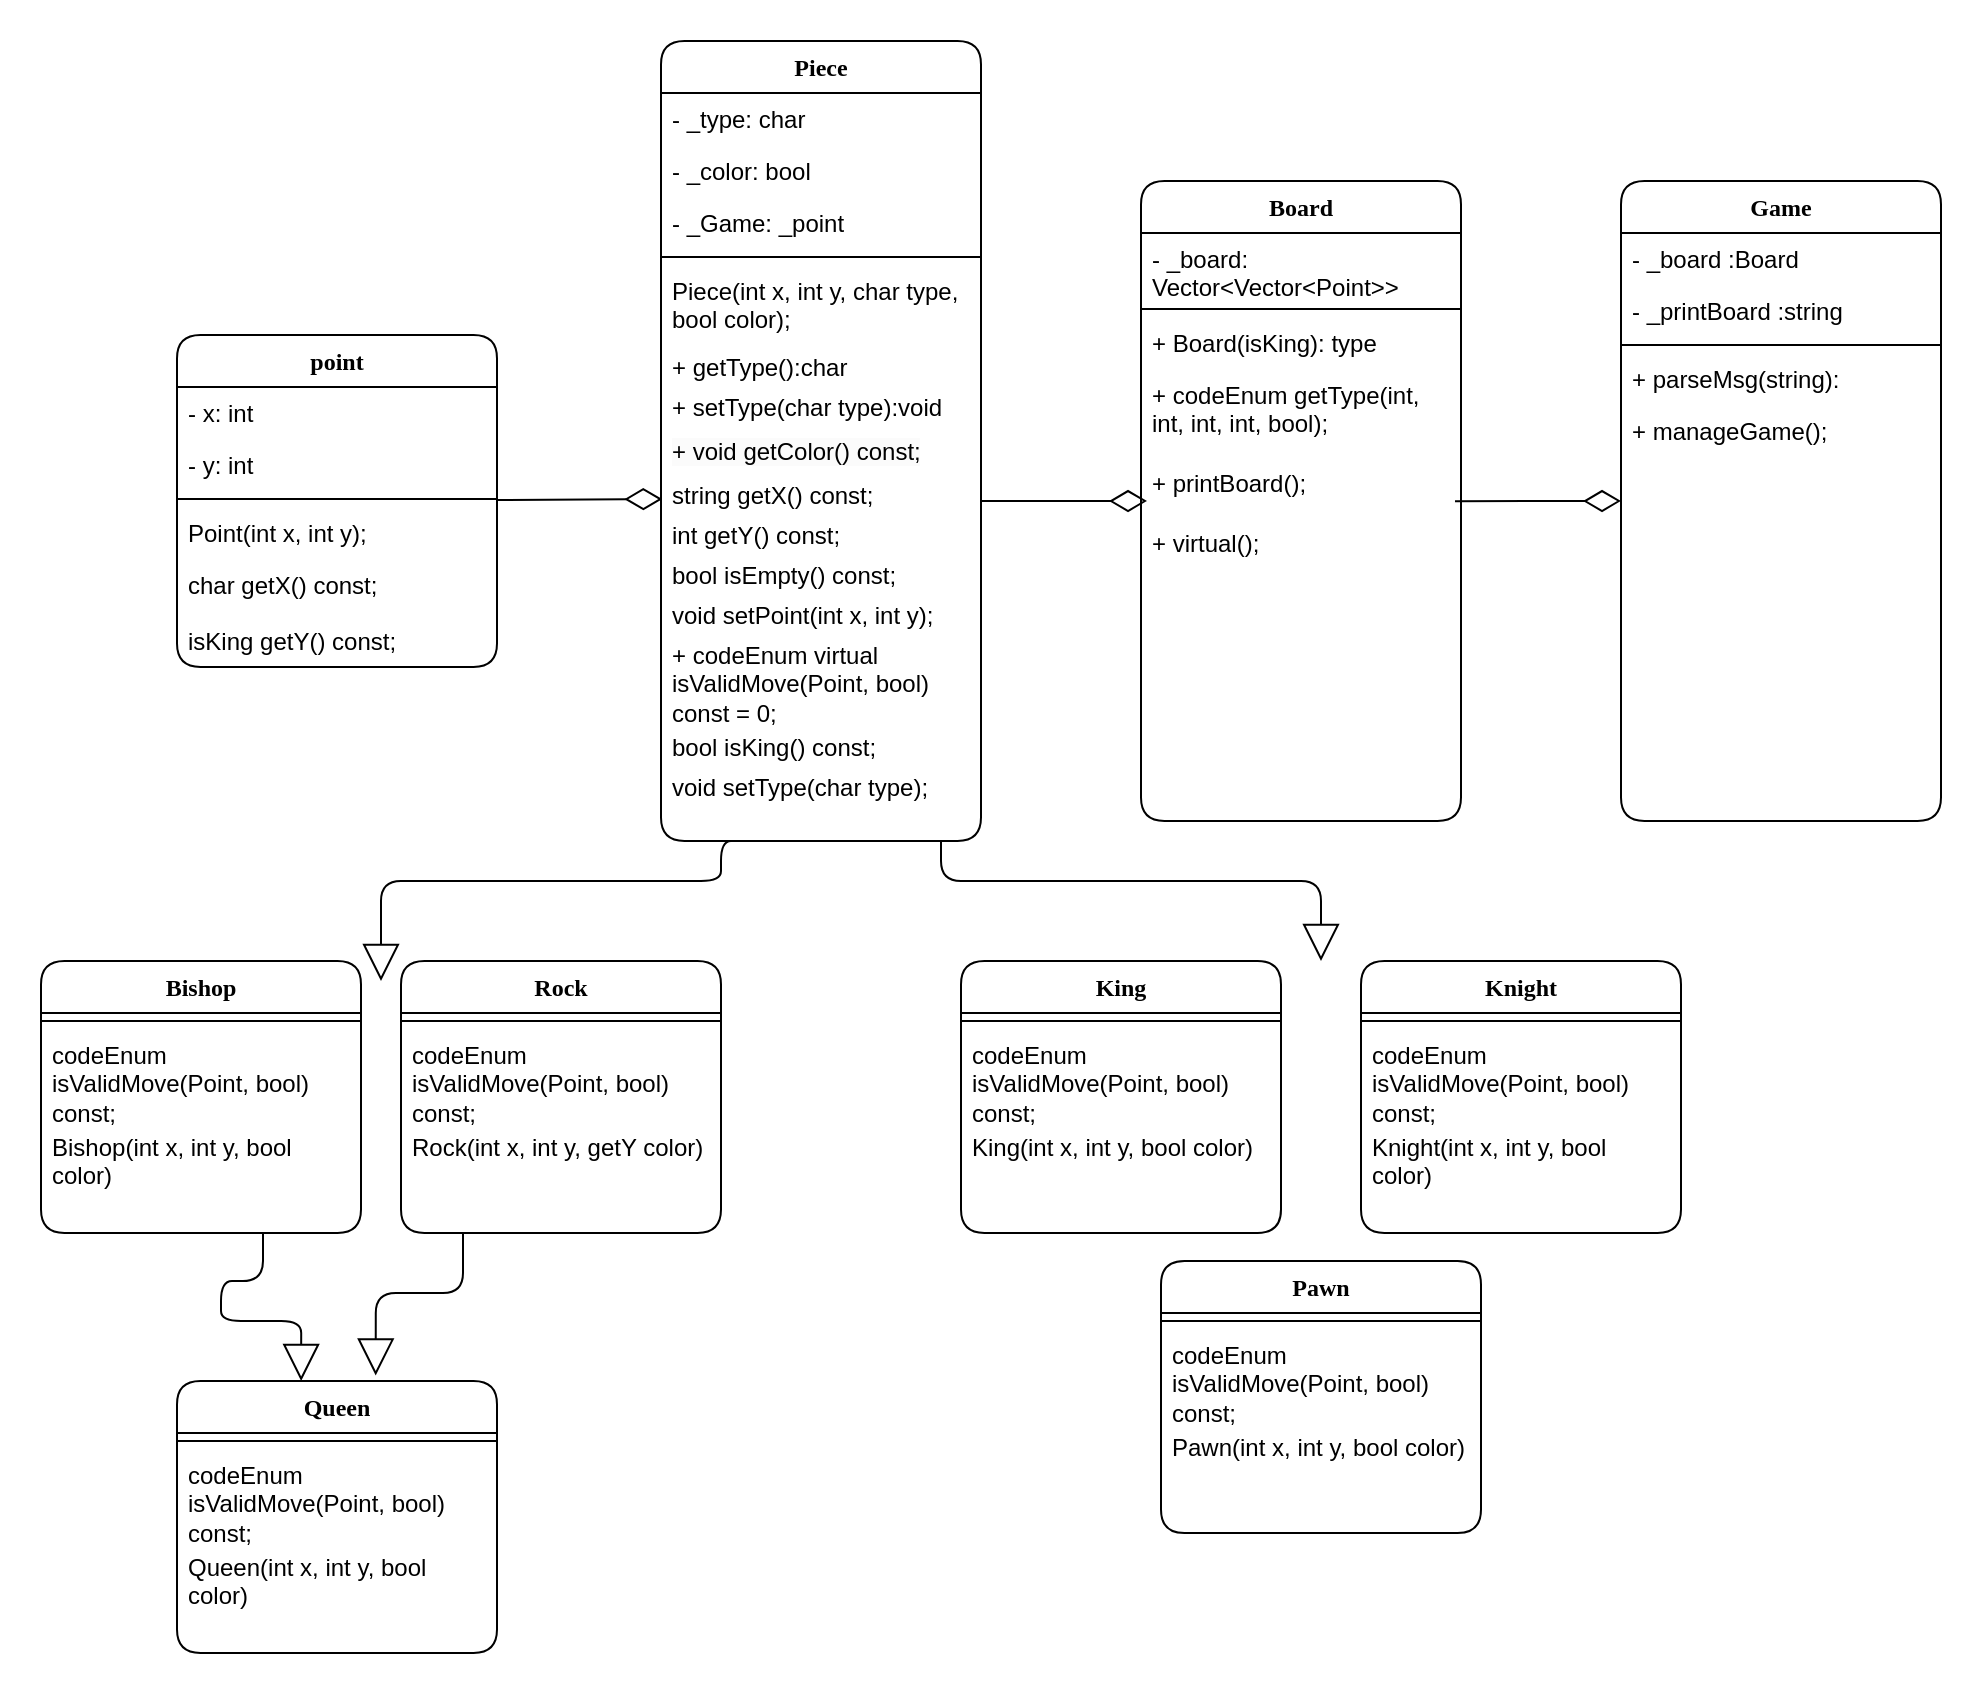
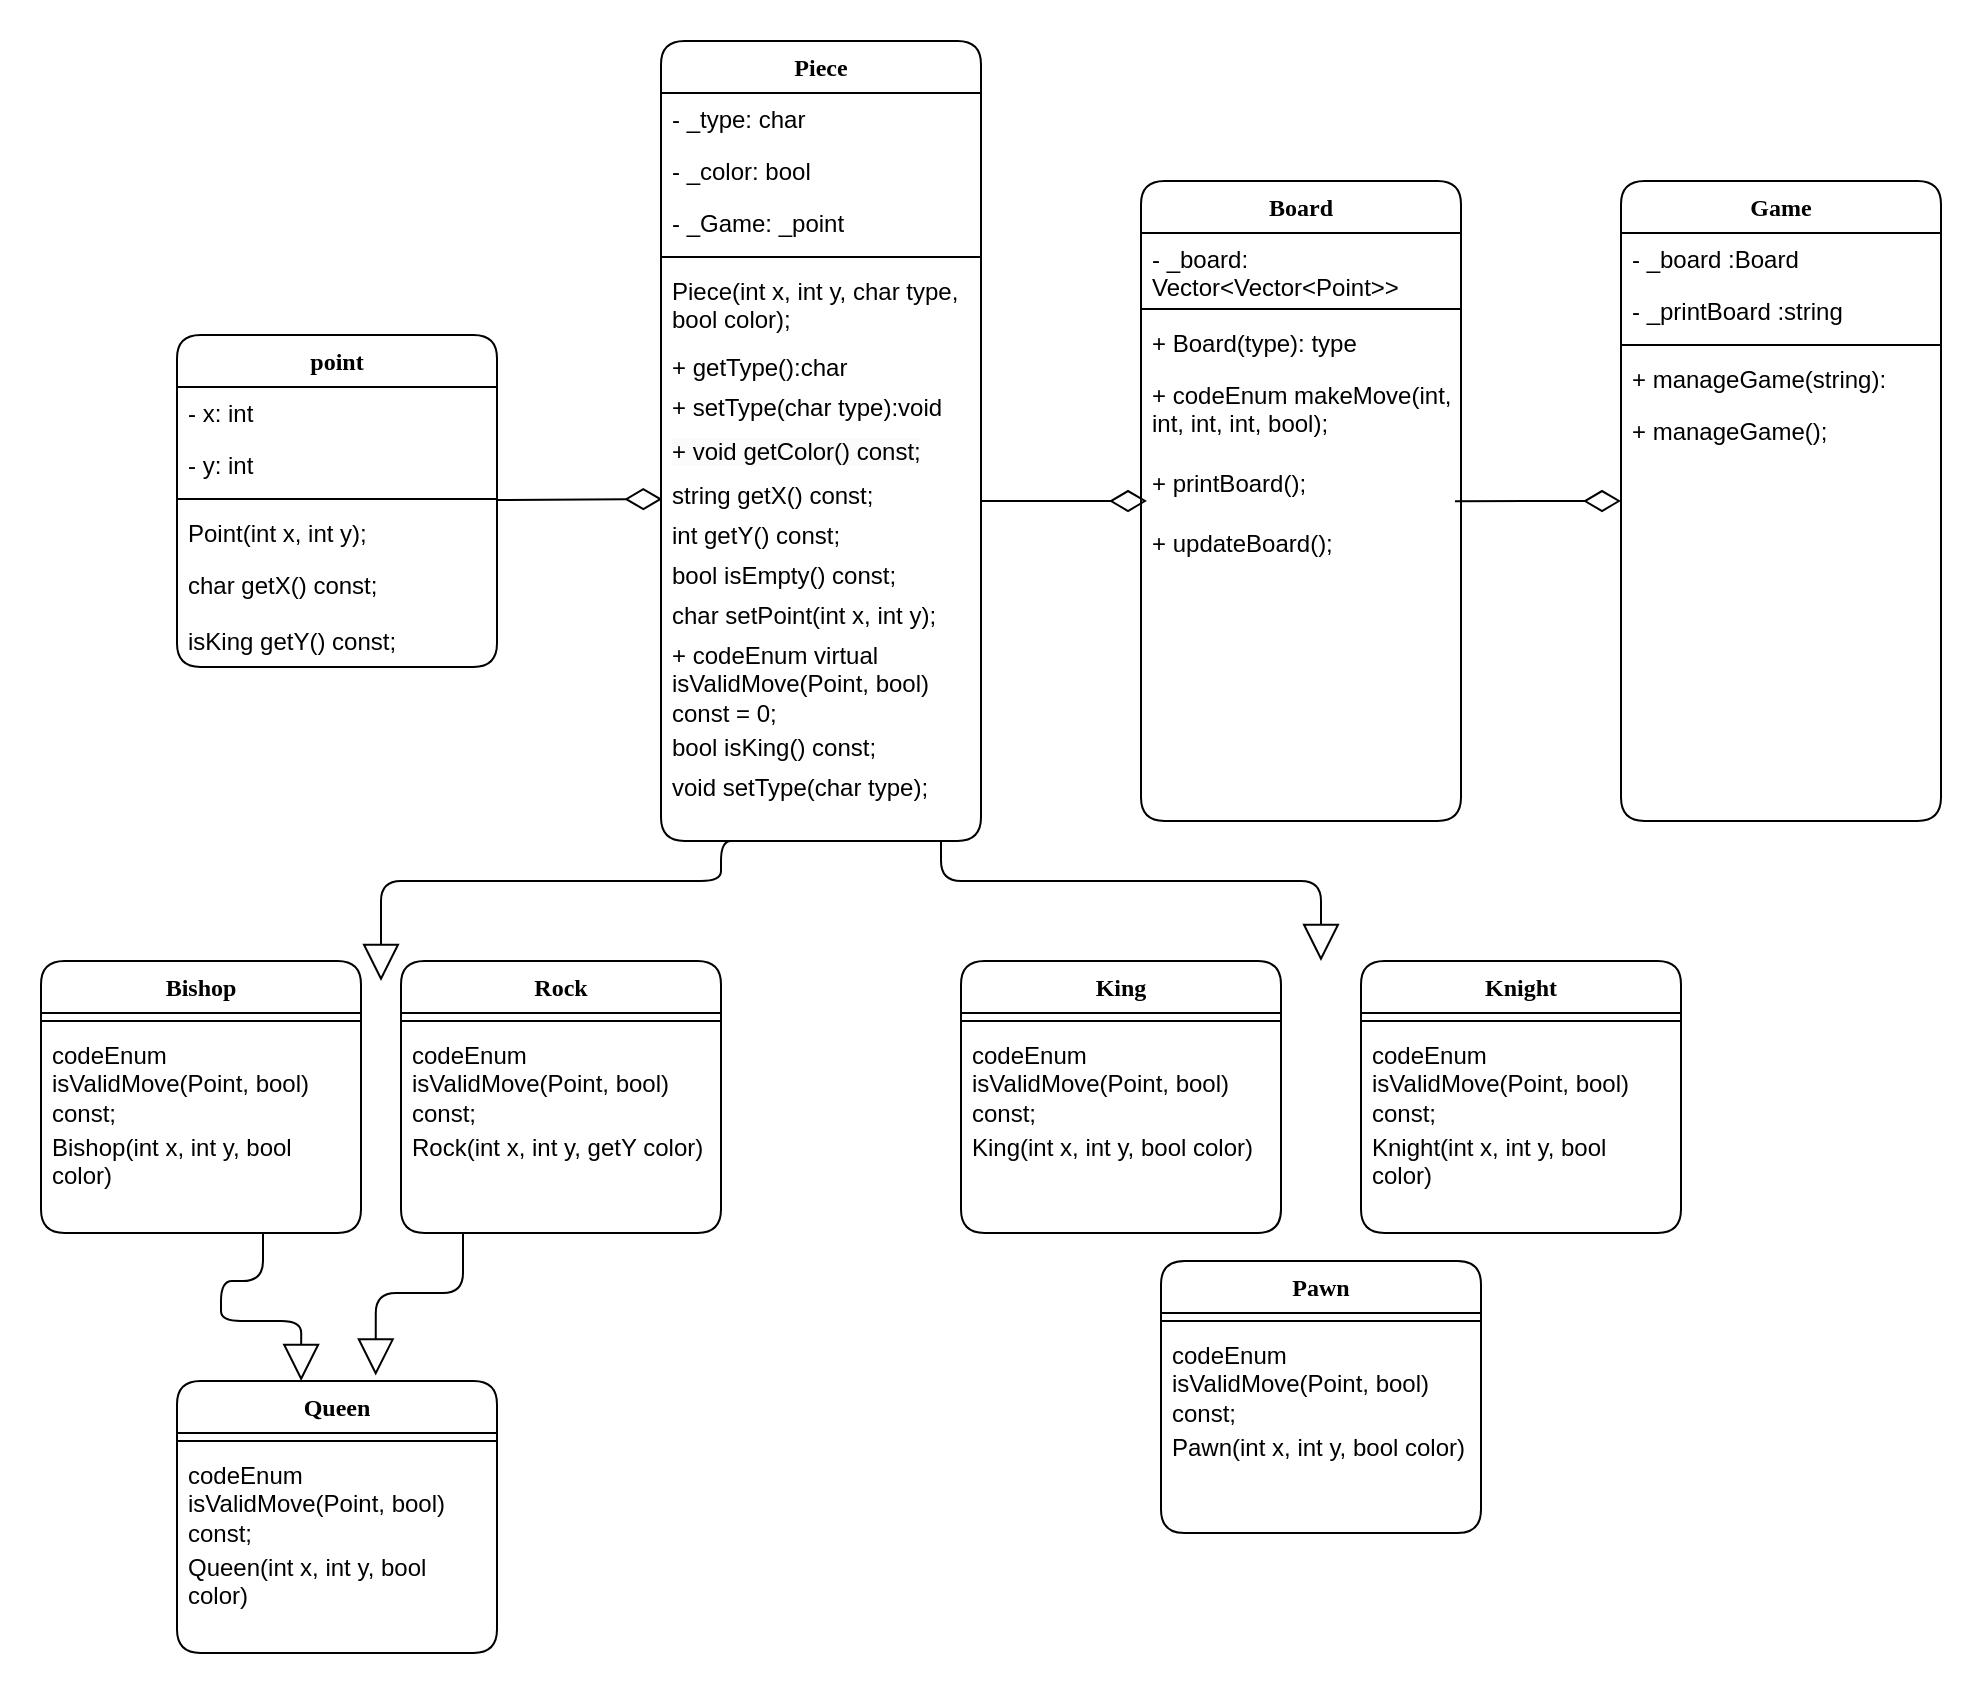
(1279, 345) -> (1271, 345)
(1751, 381) -> (1765, 381)
(1303, 412) -> (1303, 412)
(1221, 545) -> (1254, 545)
(823, 632) -> (823, 632)
